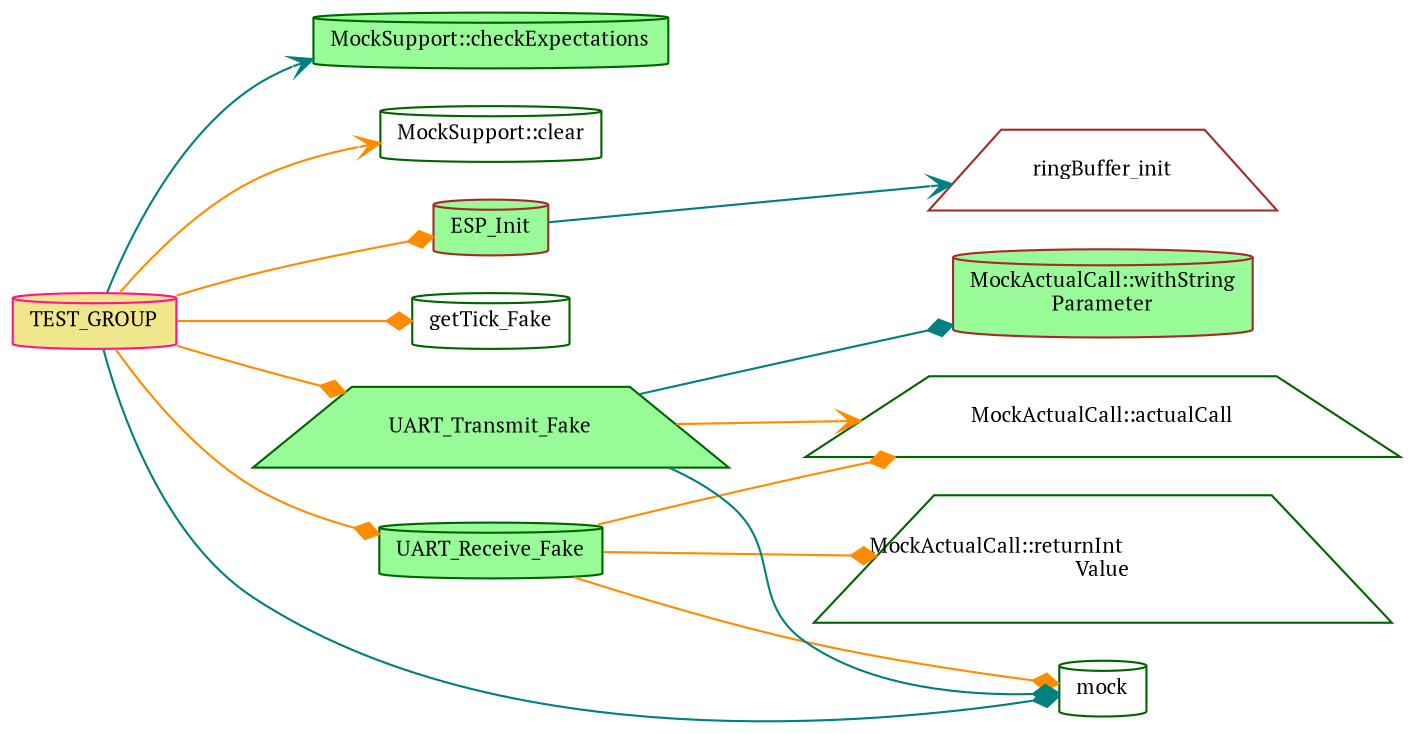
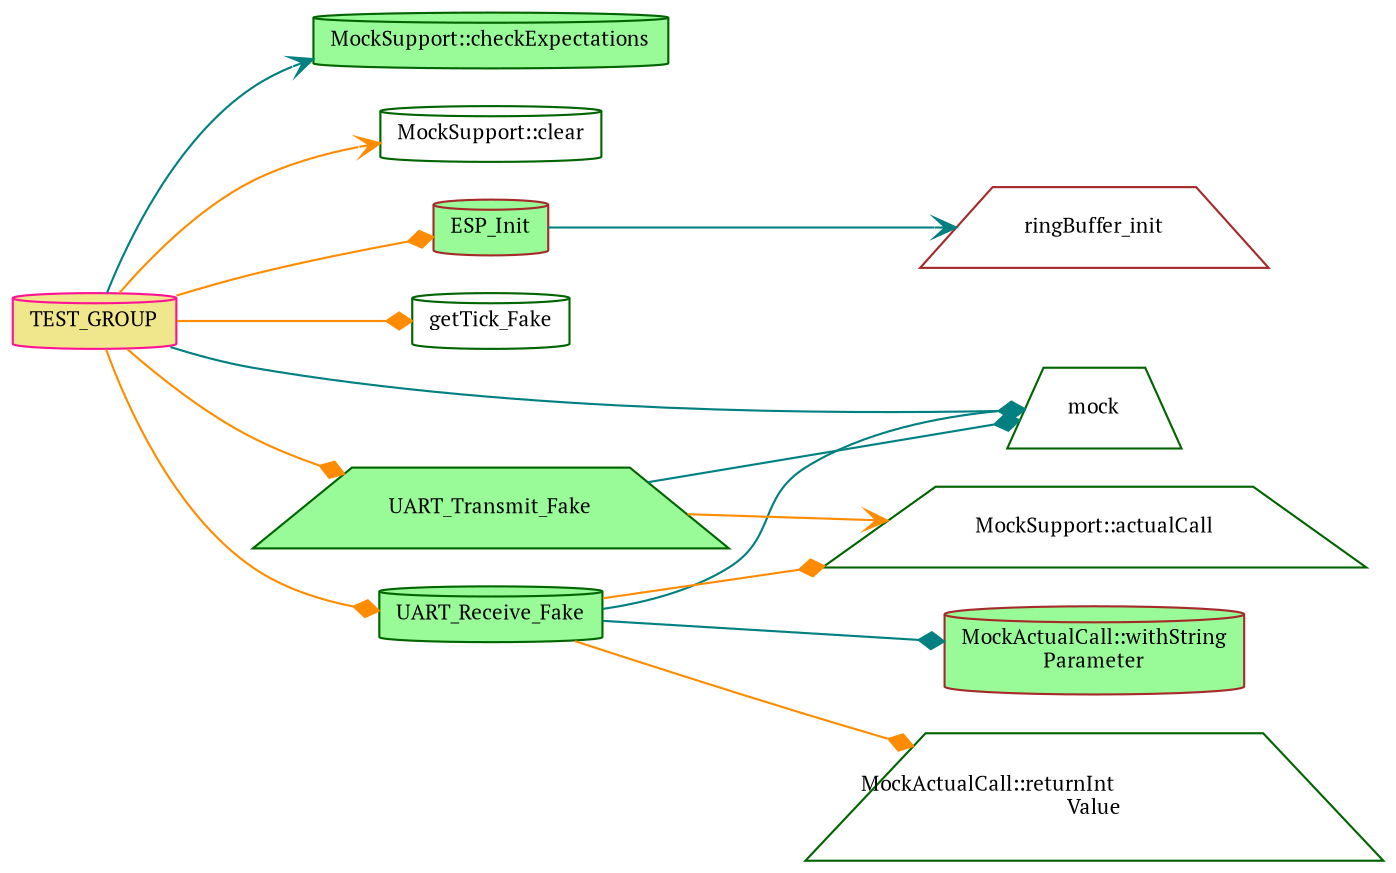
(783, 362) -> (760, 630)
(1103, 417) -> (1094, 527)
(778, 635) -> (784, 487)
(1103, 689) -> (1094, 408)
